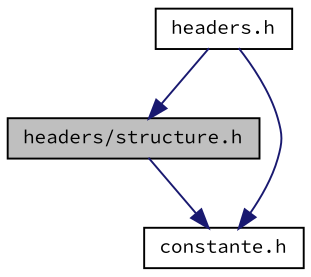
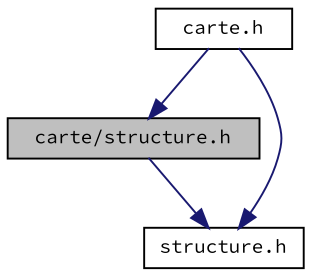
(224, 29) -> (224, 29)
(134, 138) -> (134, 138)
(224, 248) -> (224, 248)
